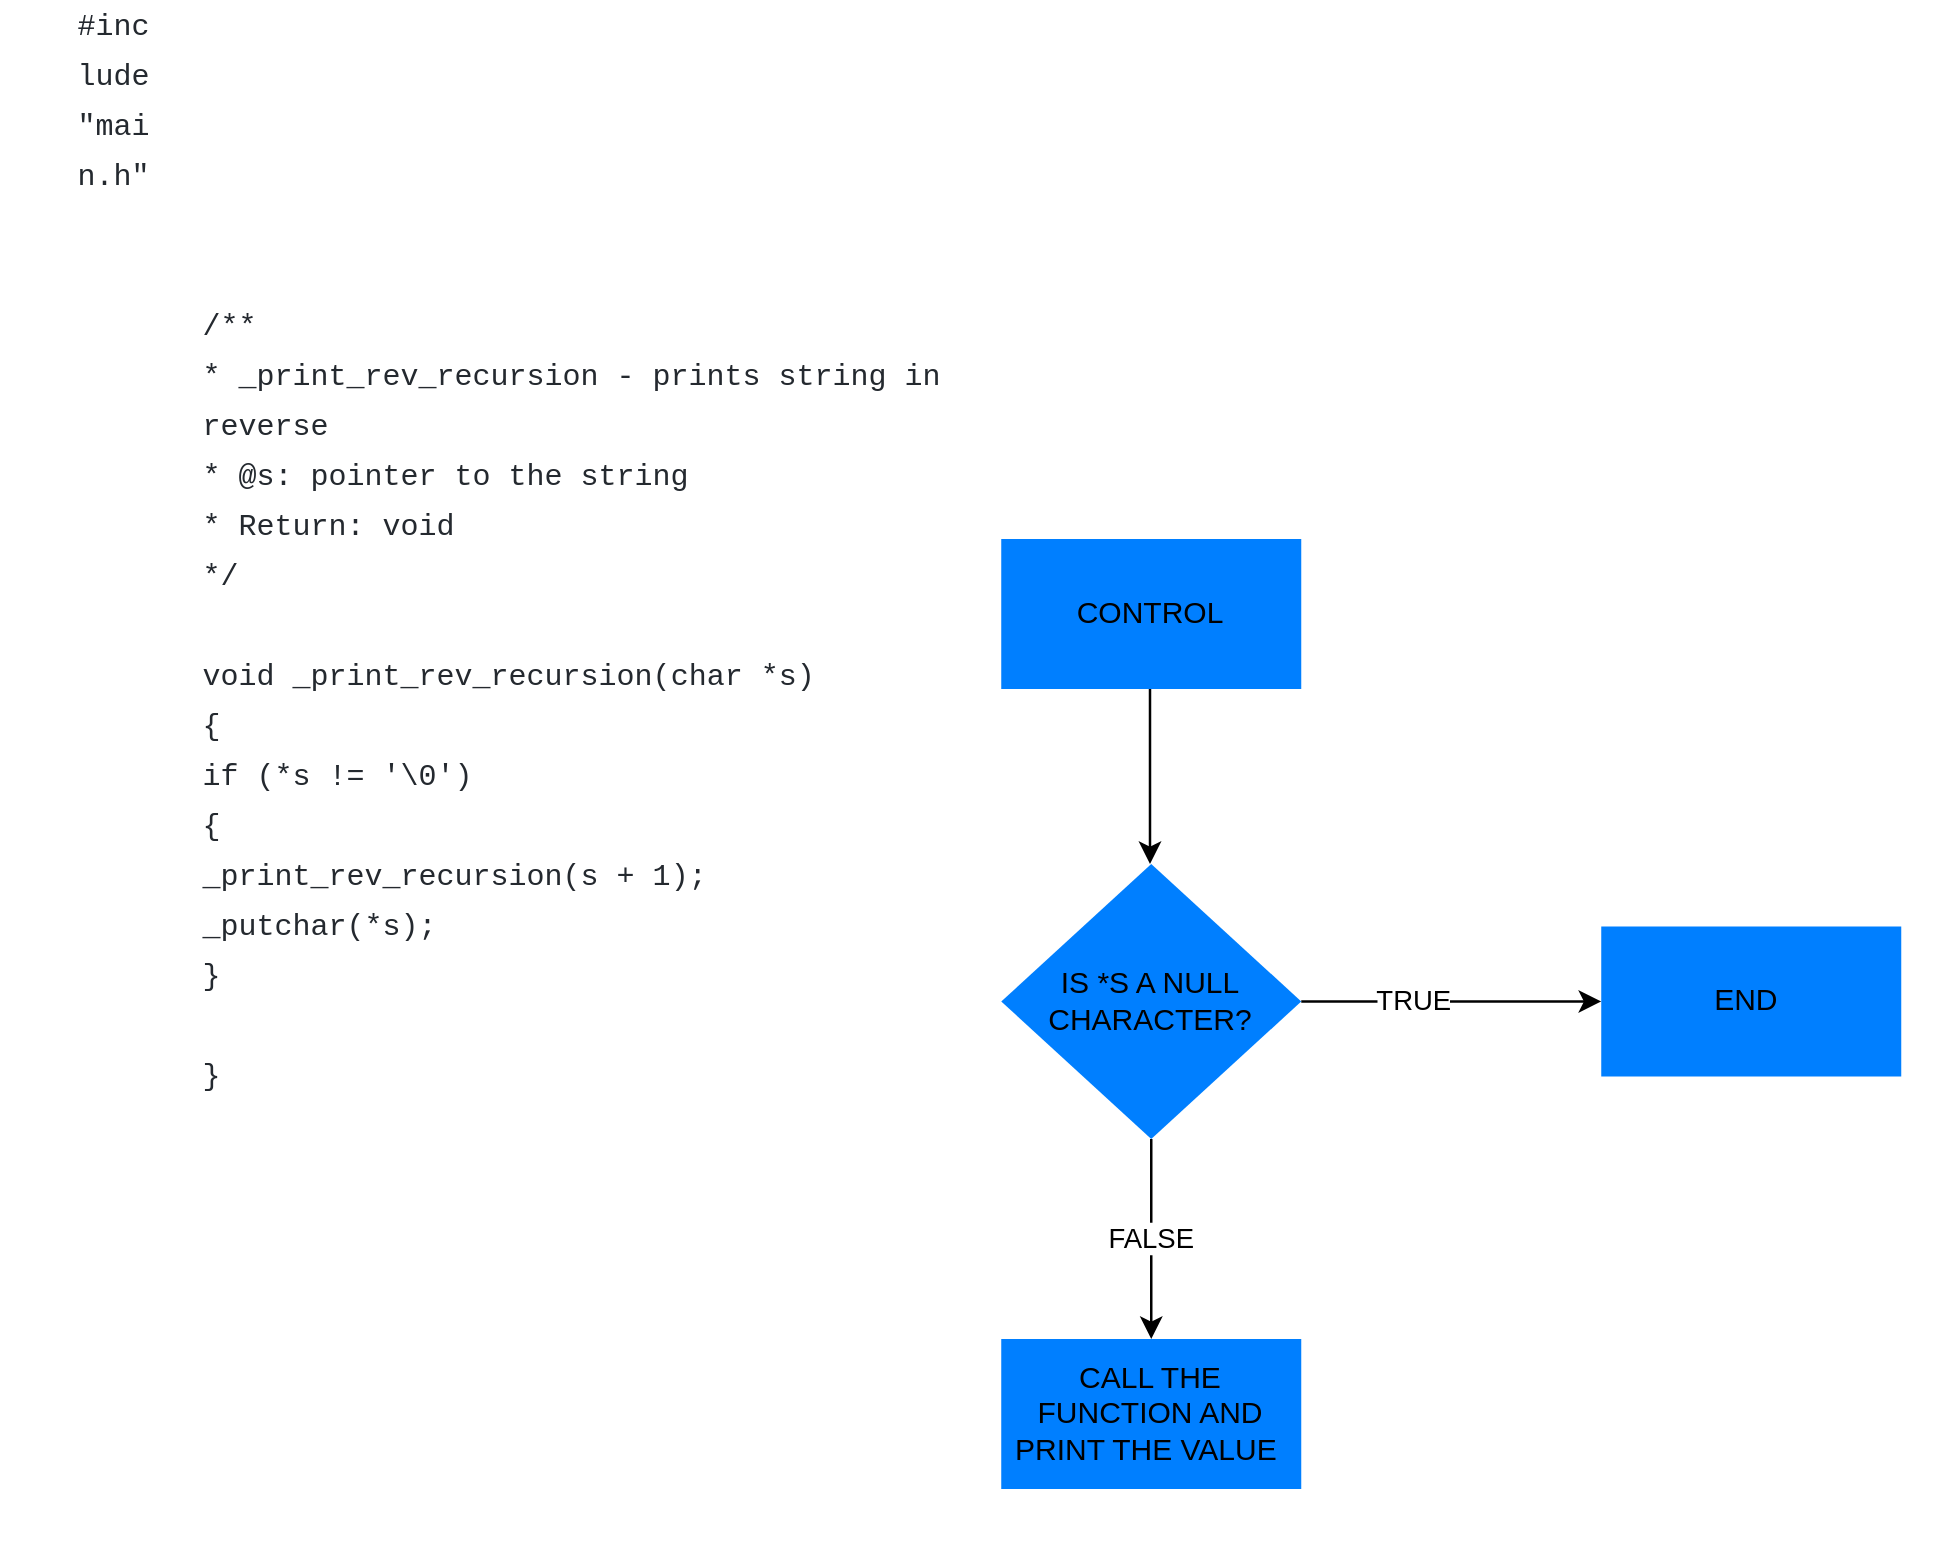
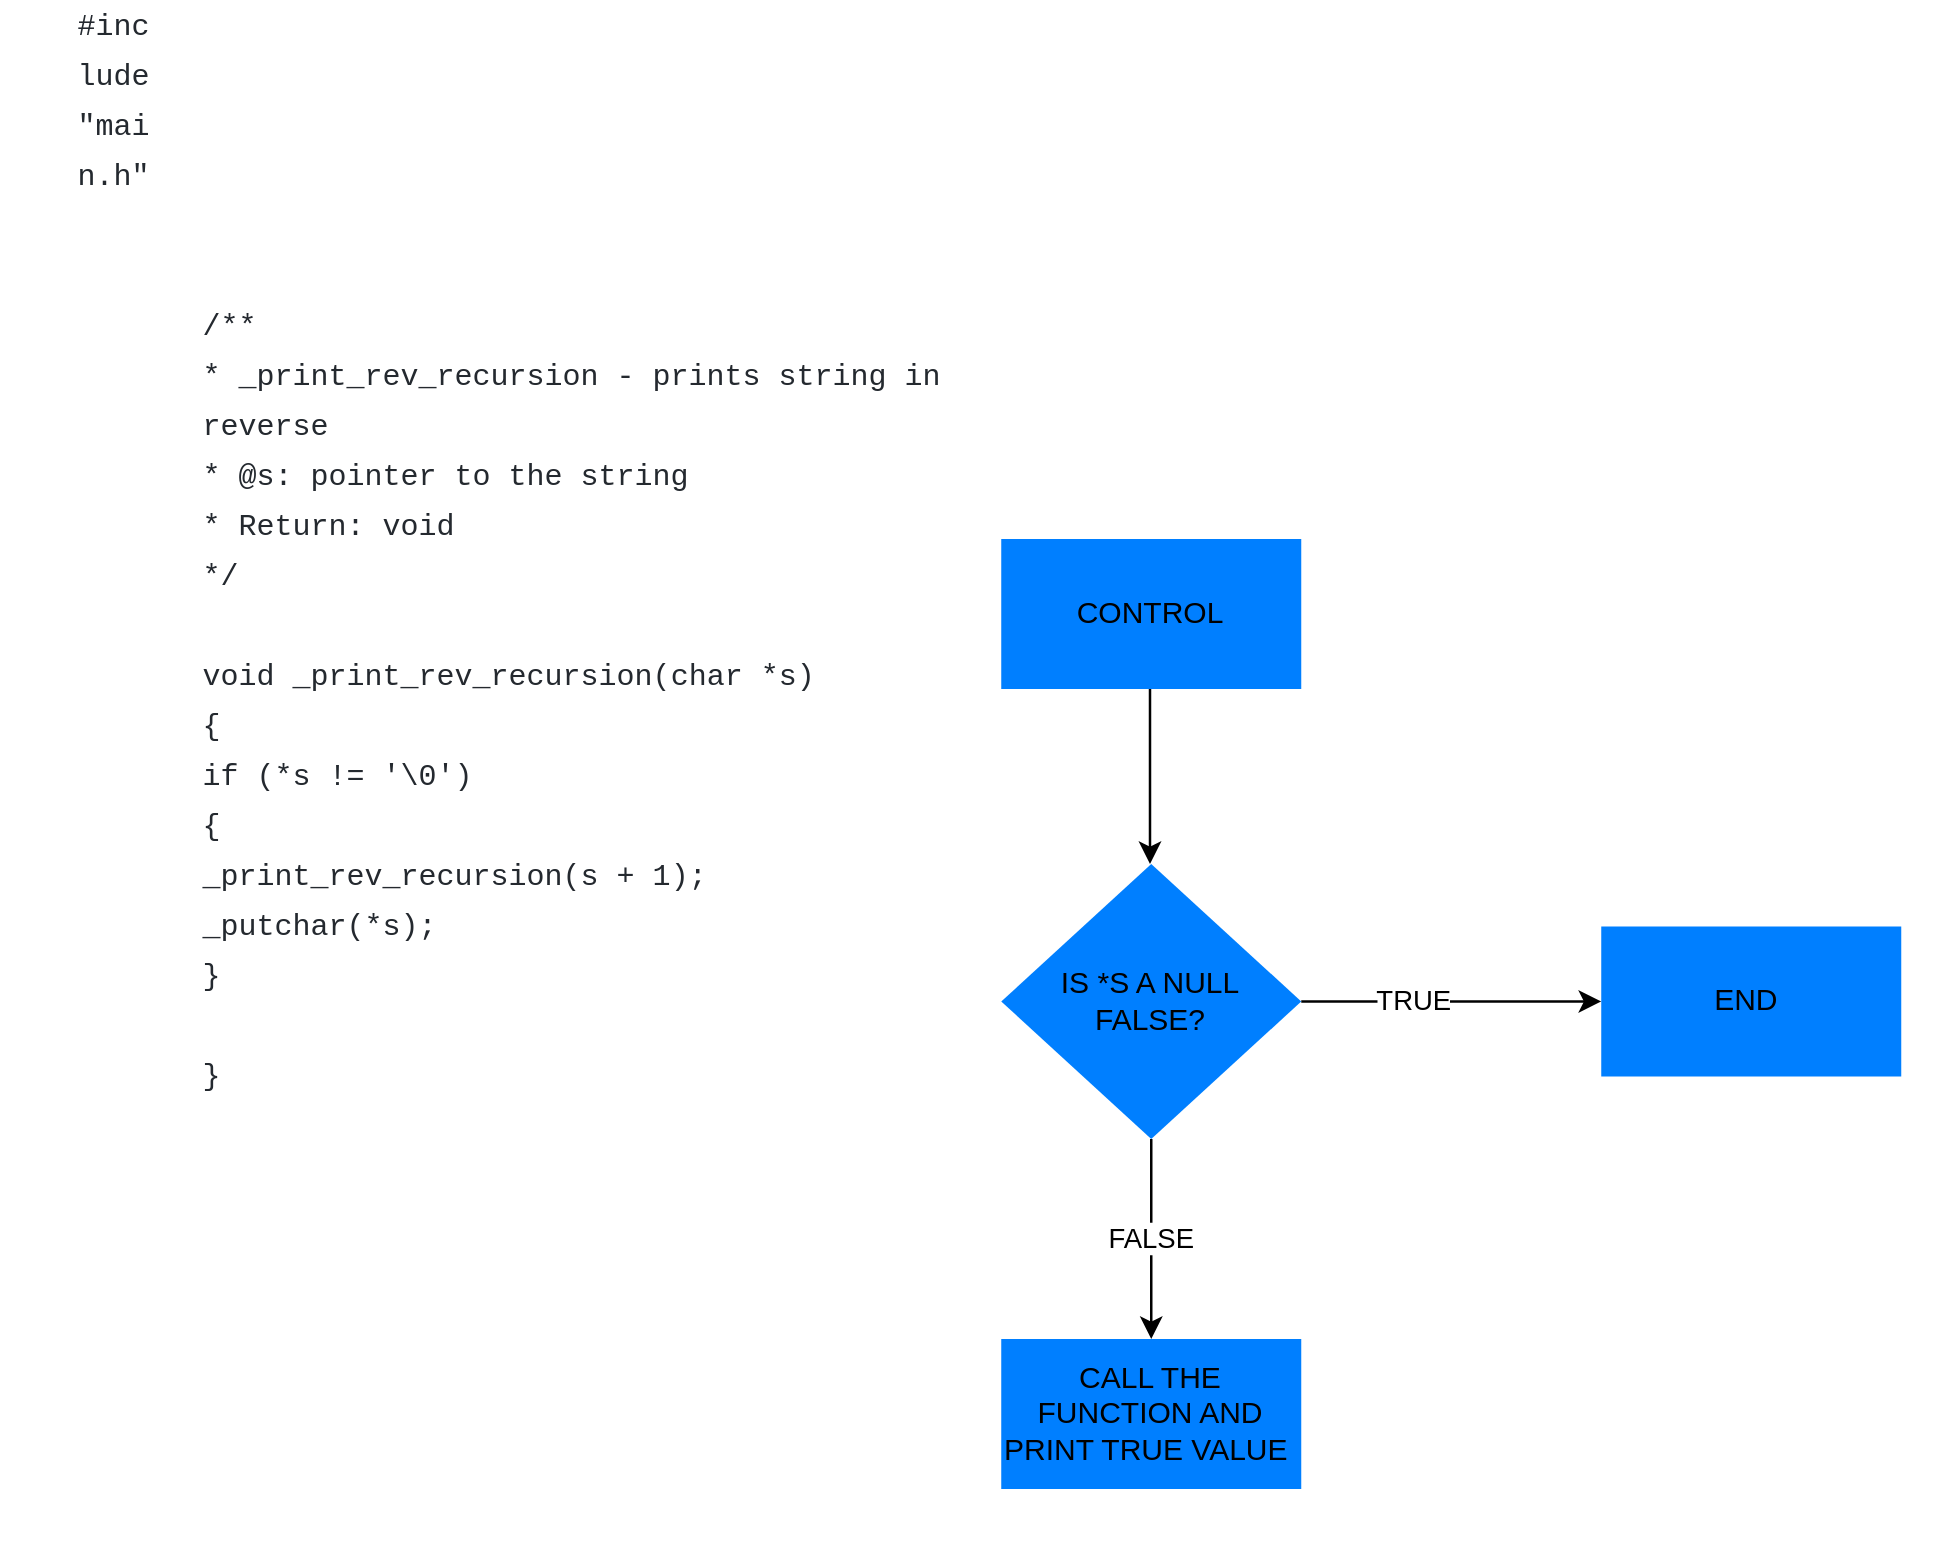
(1151, 1001) -> (1151, 1001)
(1151, 1414) -> (1151, 1414)
